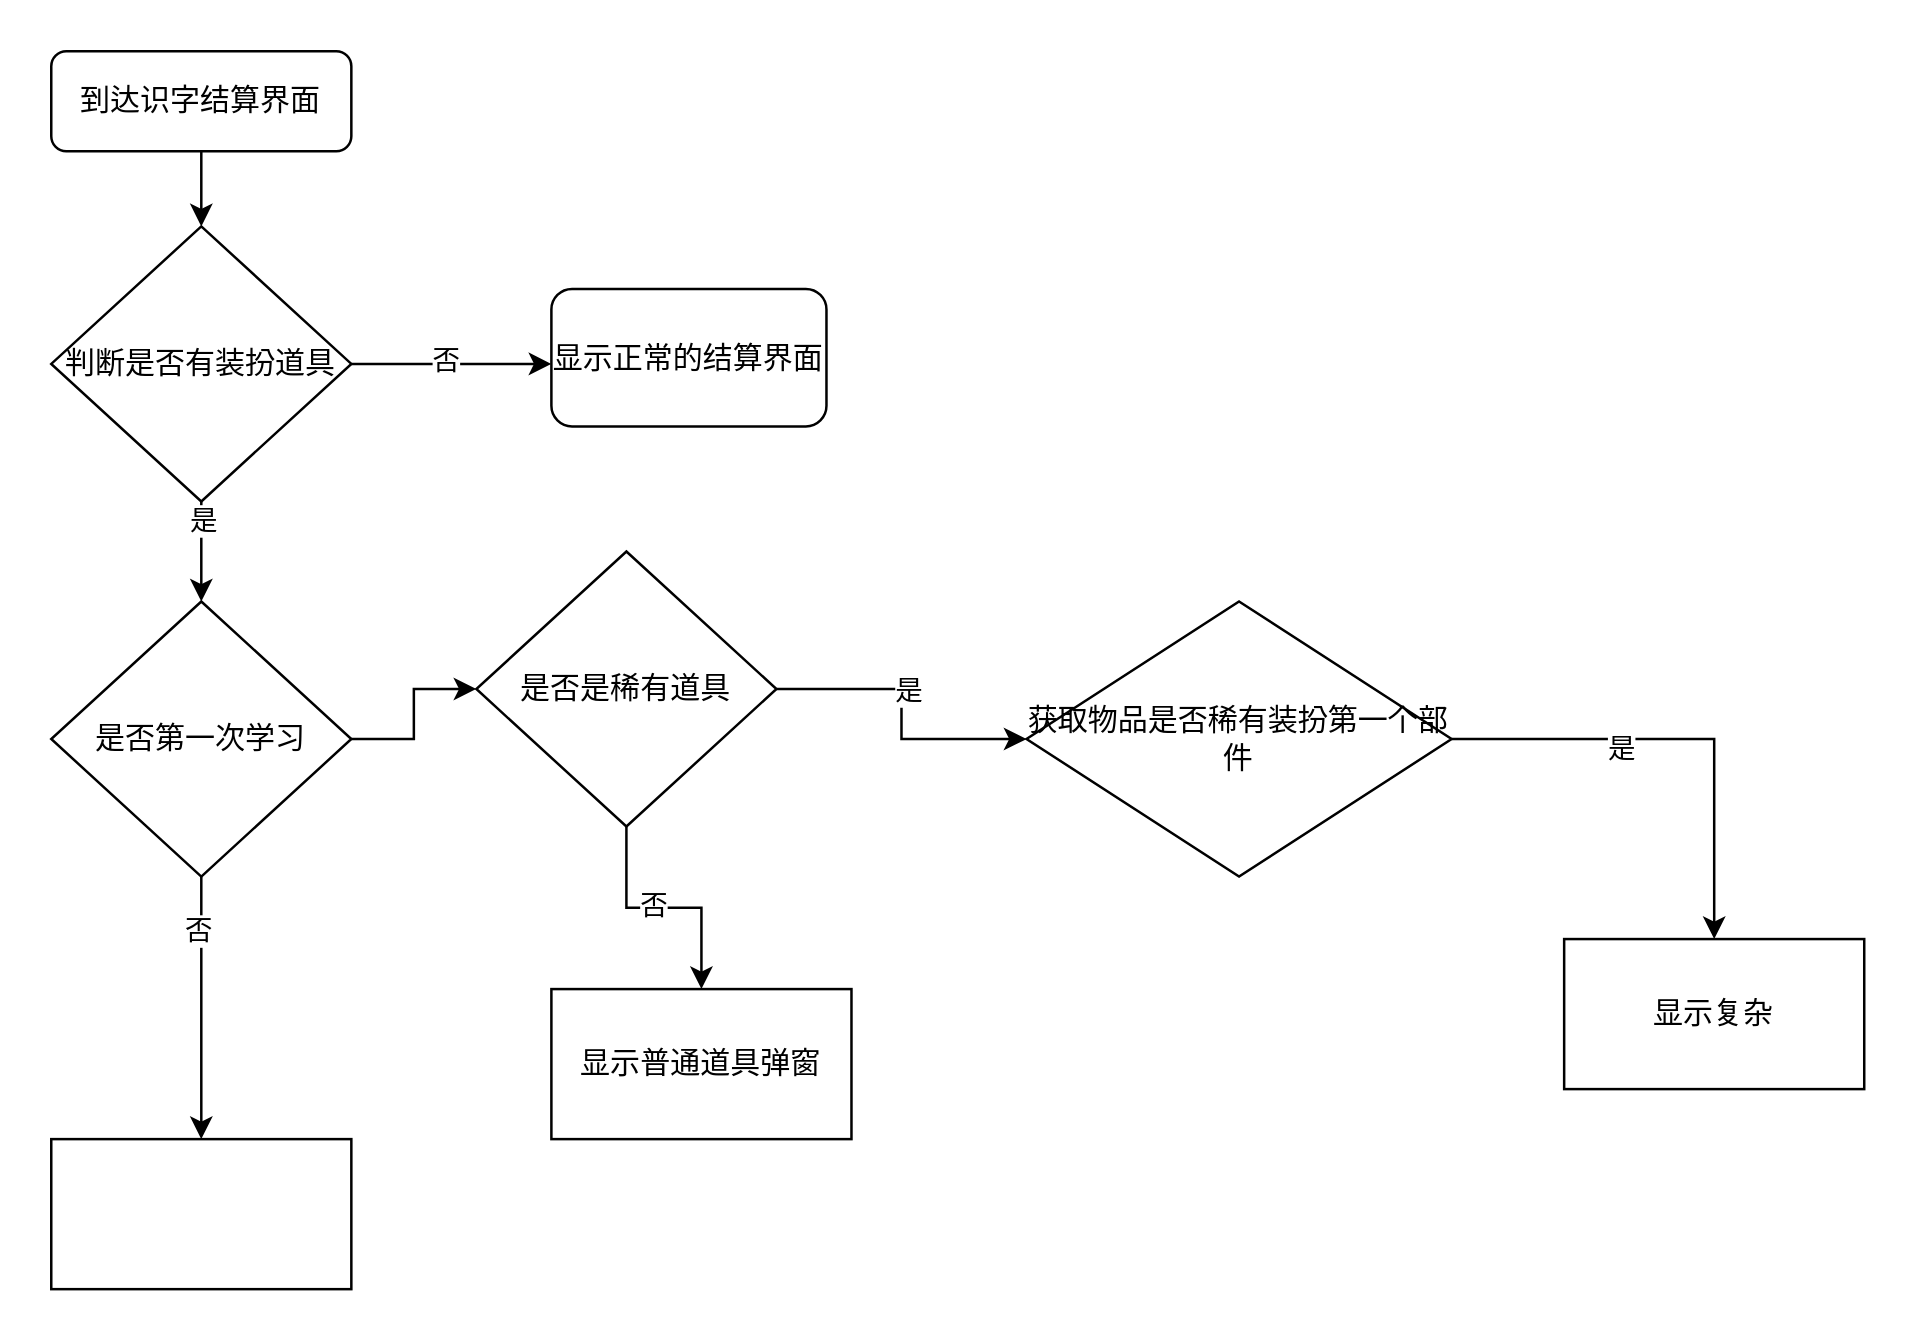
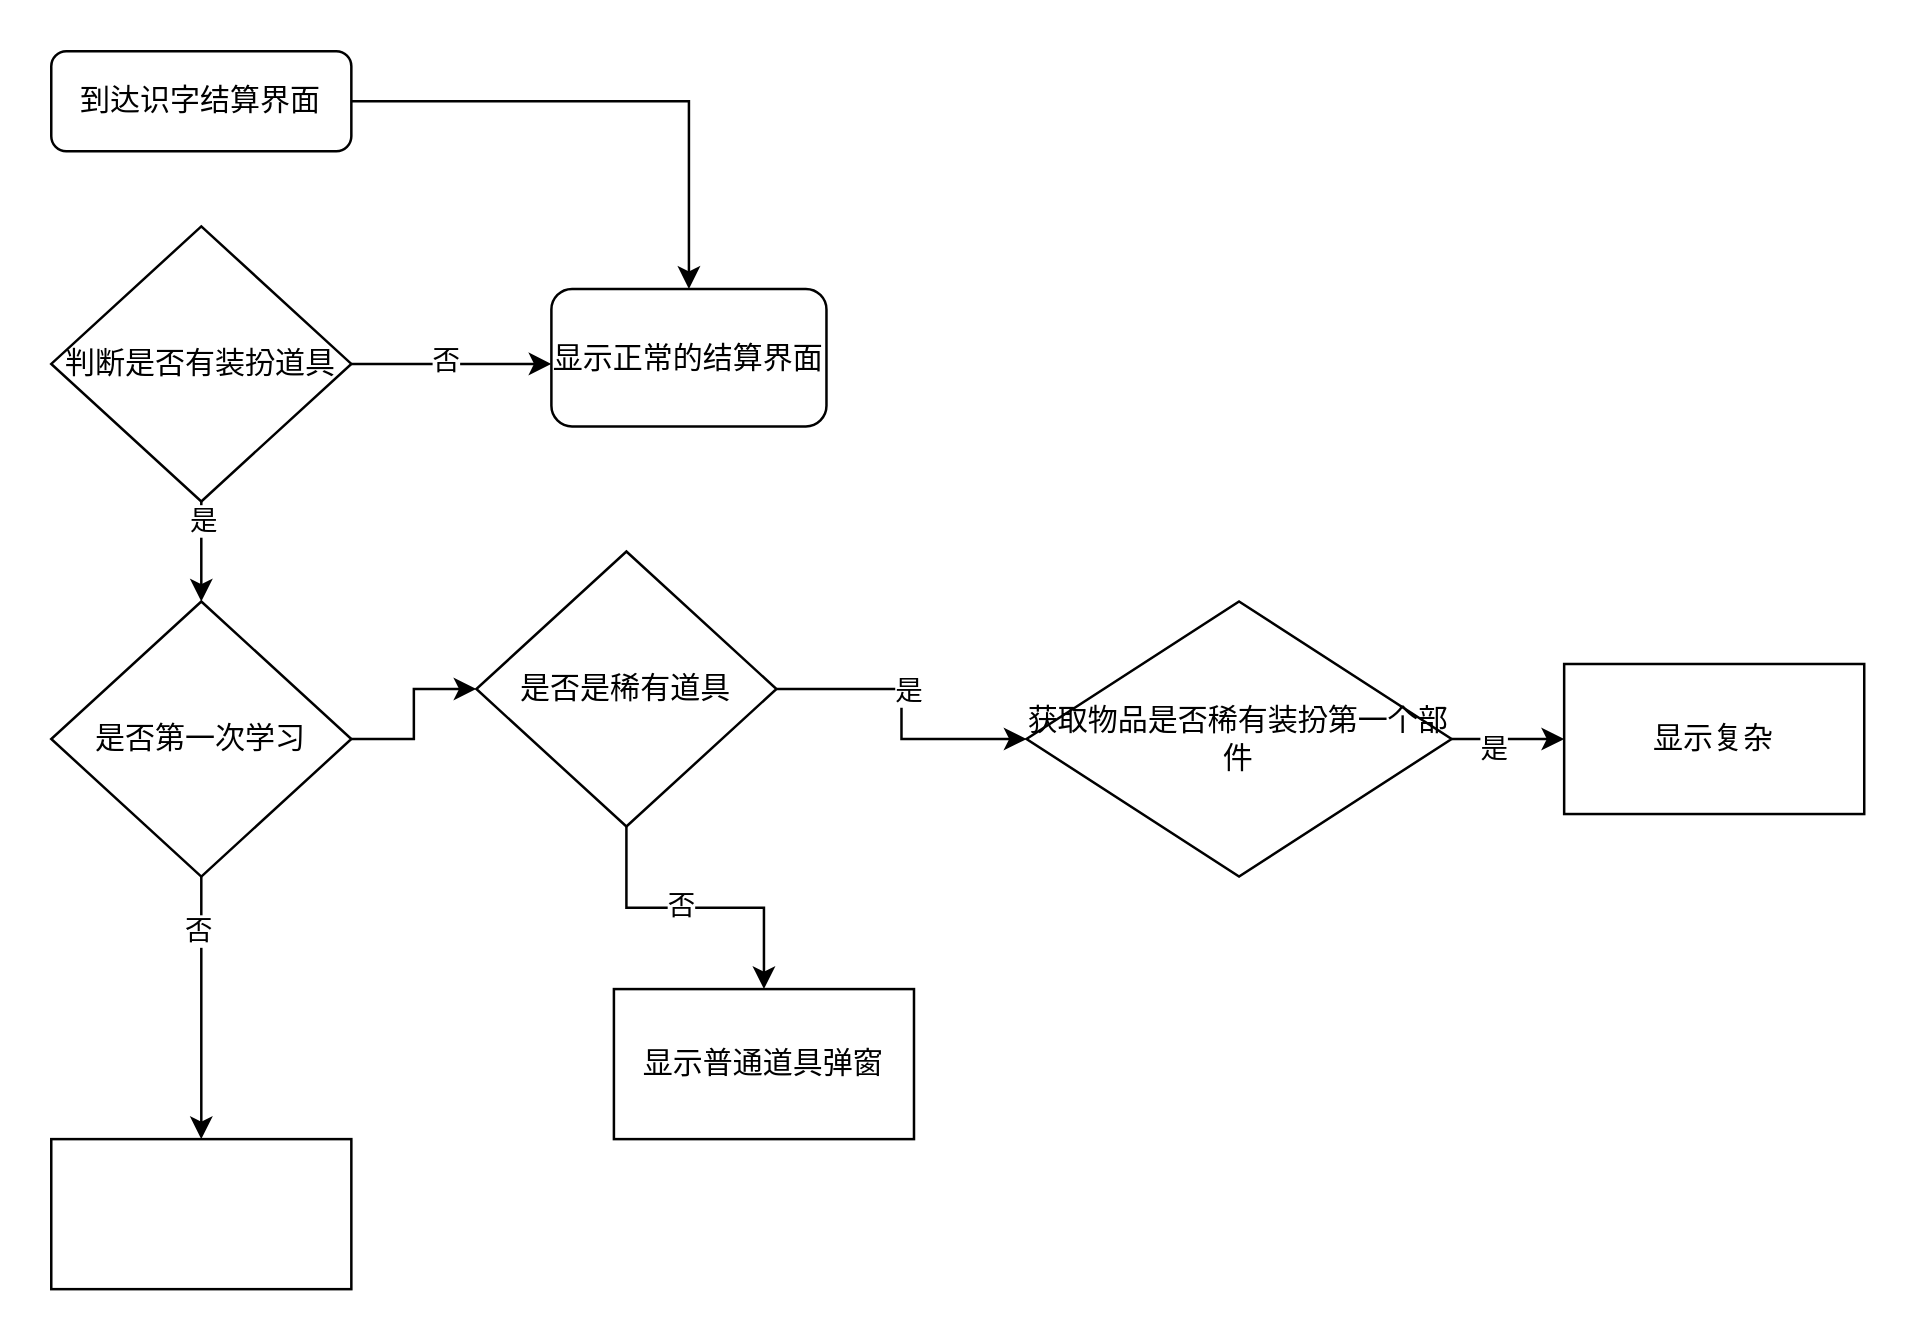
(201, 197) -> (606, 101)
(1714, 1014) -> (1714, 739)
(701, 1064) -> (764, 1064)
